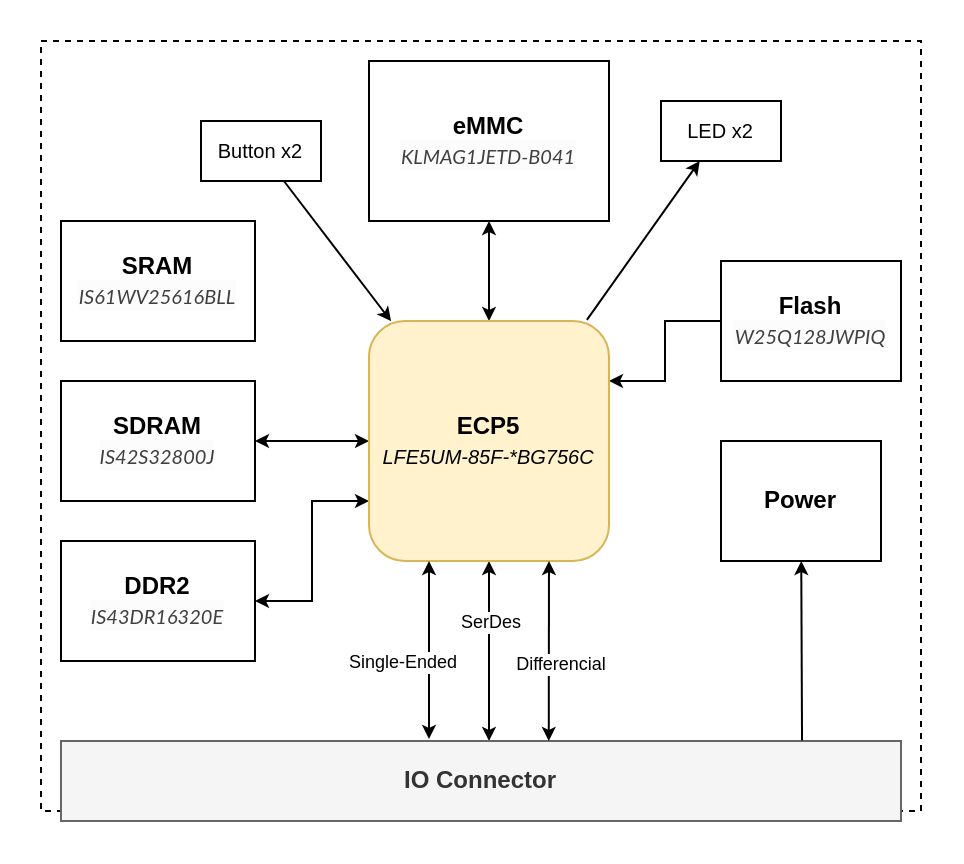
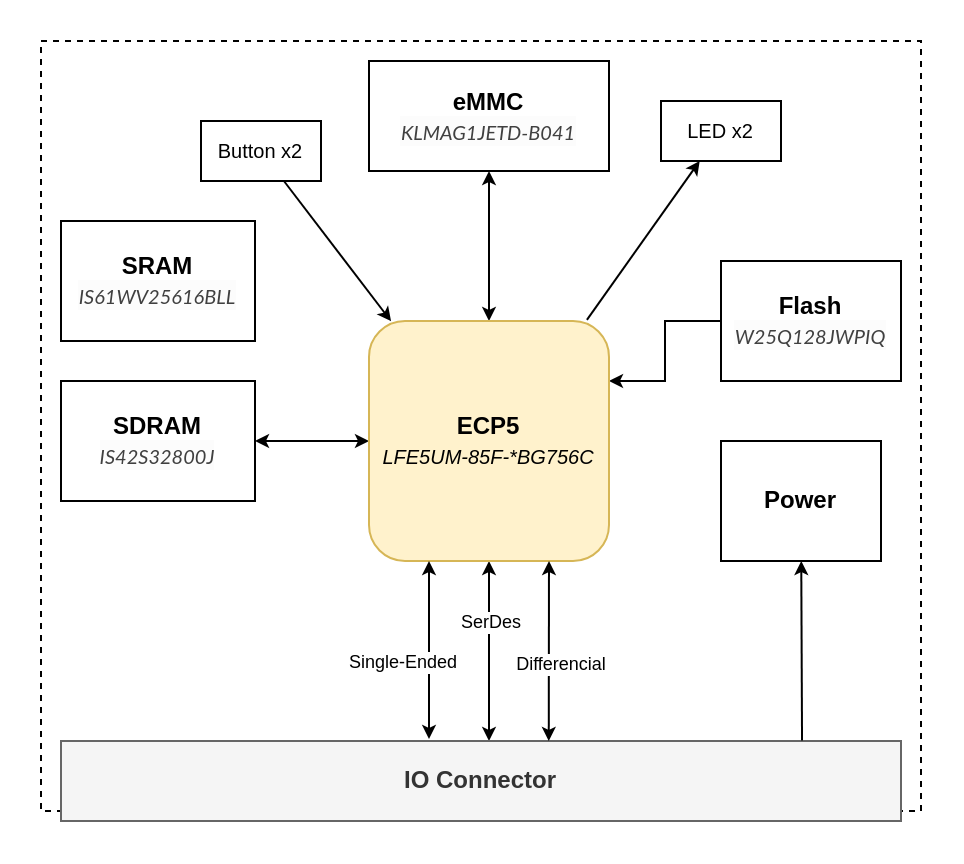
(489, 141) -> (489, 116)
(312, 551) -> none
(158, 601) -> none
